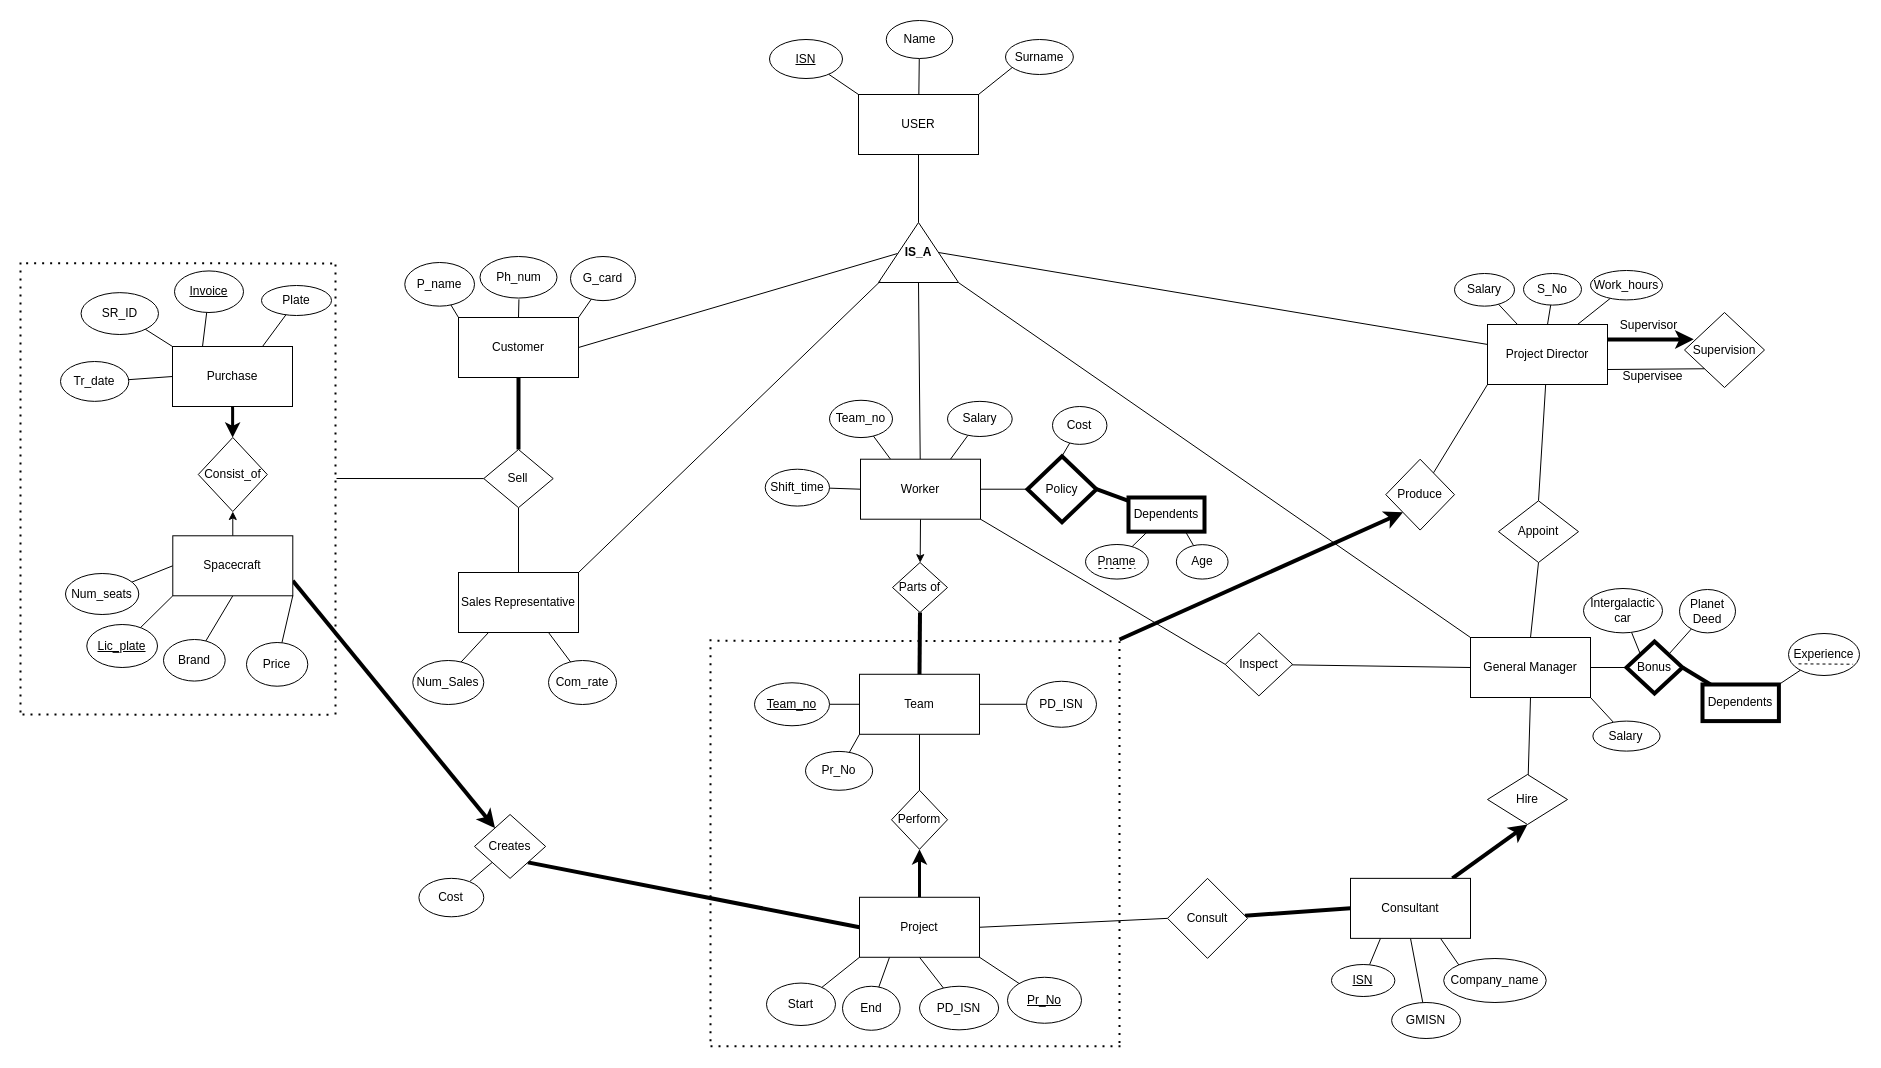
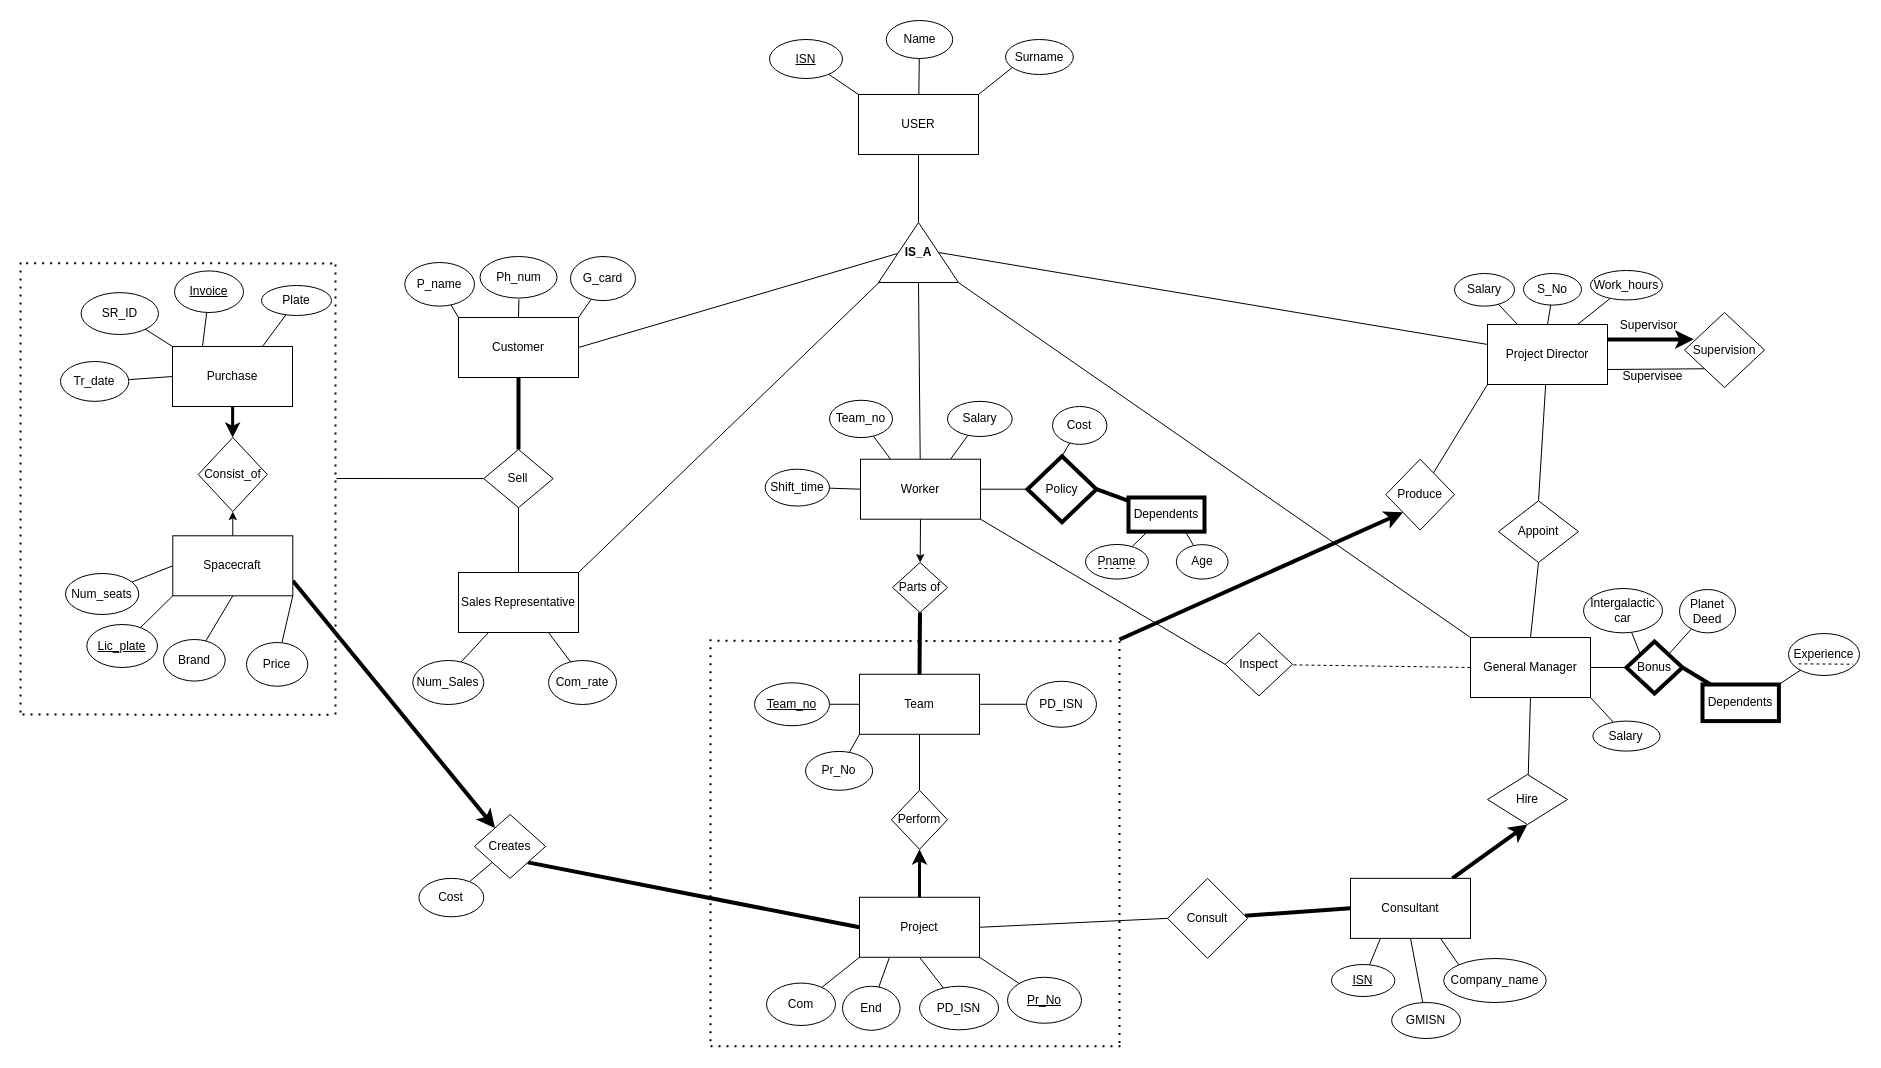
(1382, 666) -> (1382, 666)
(801, 1005) -> (801, 1005)
